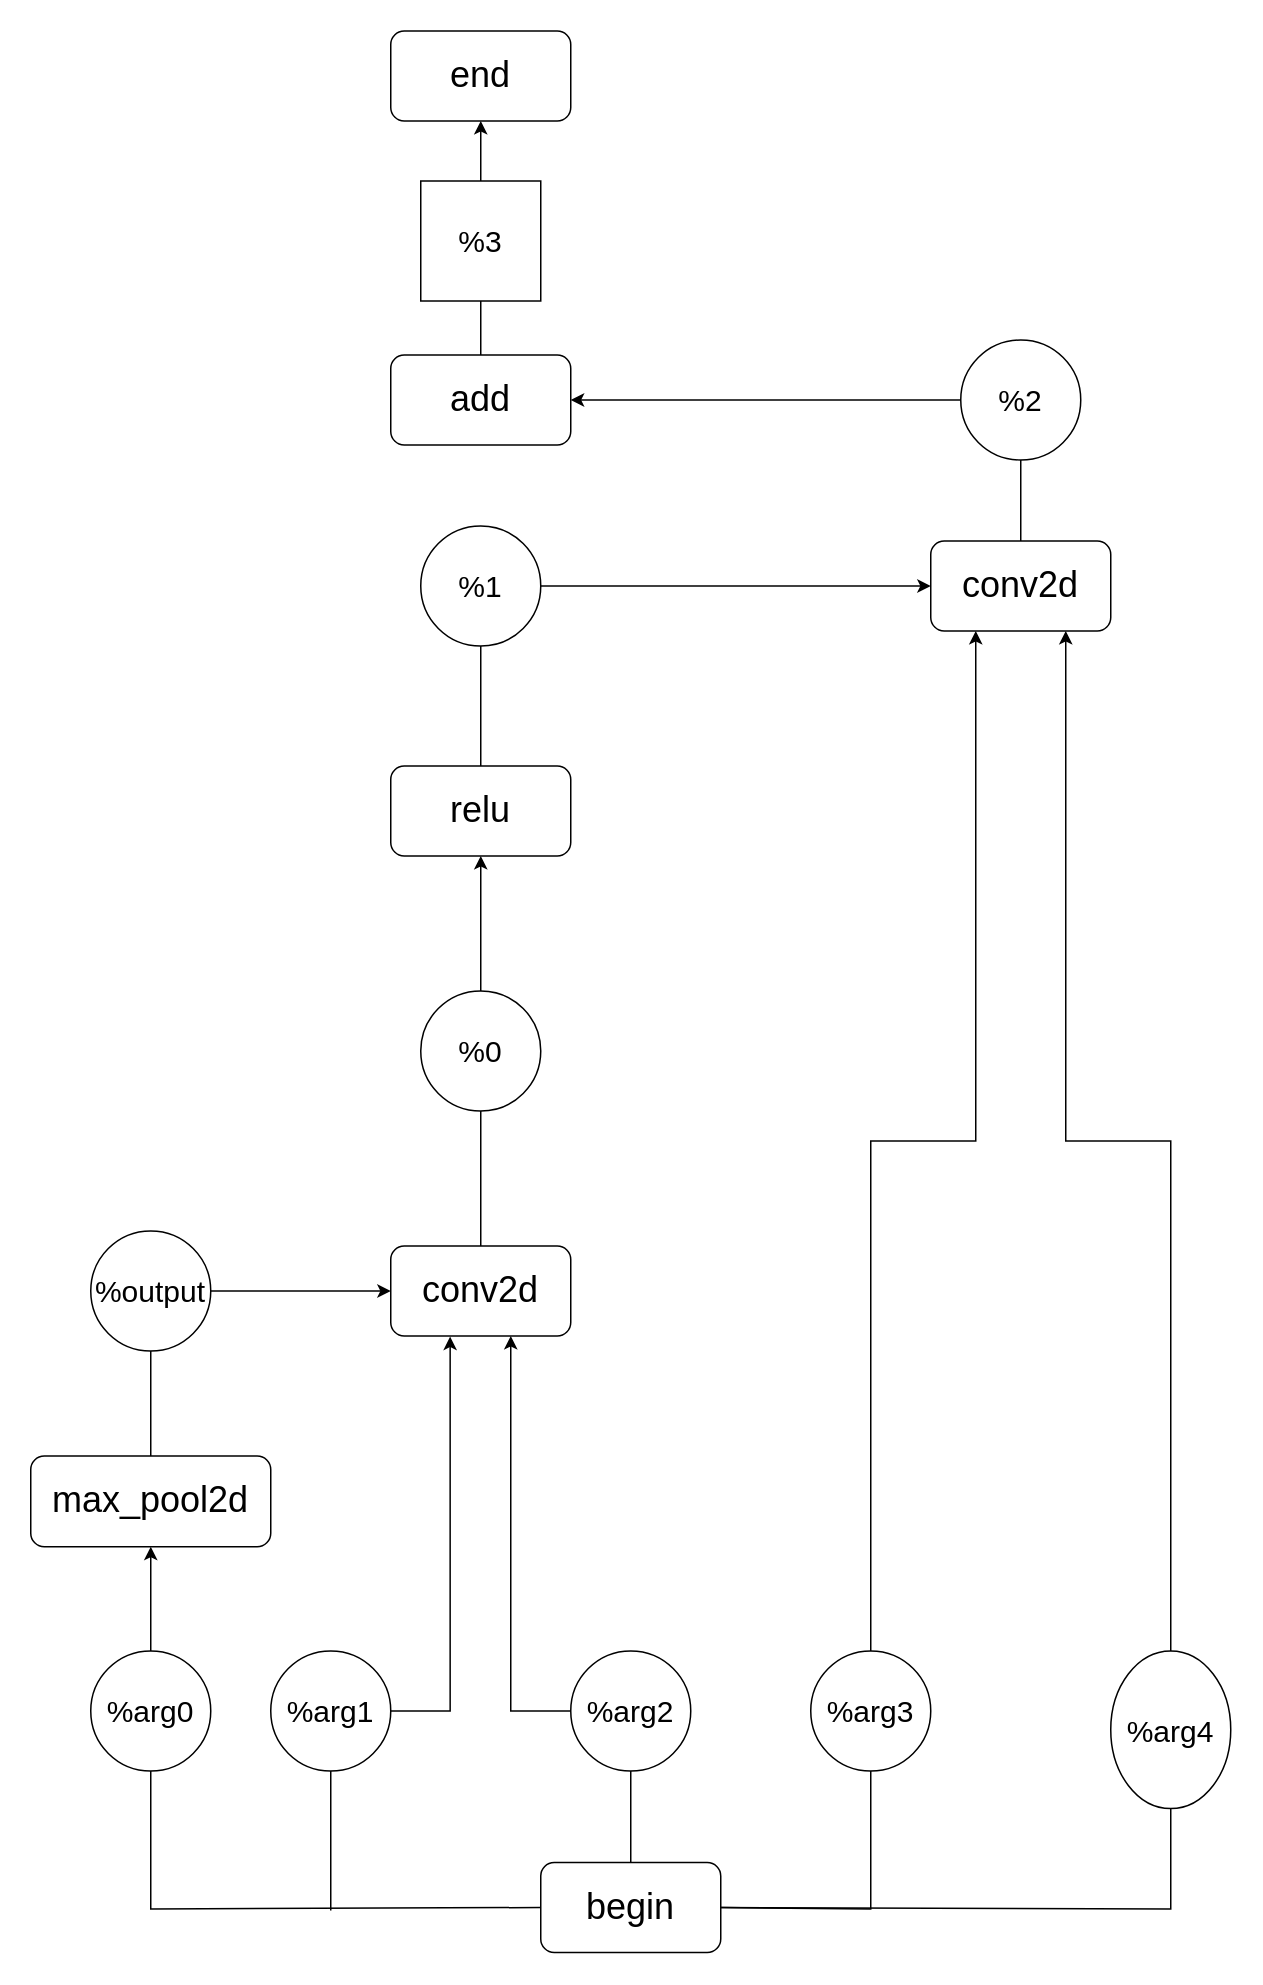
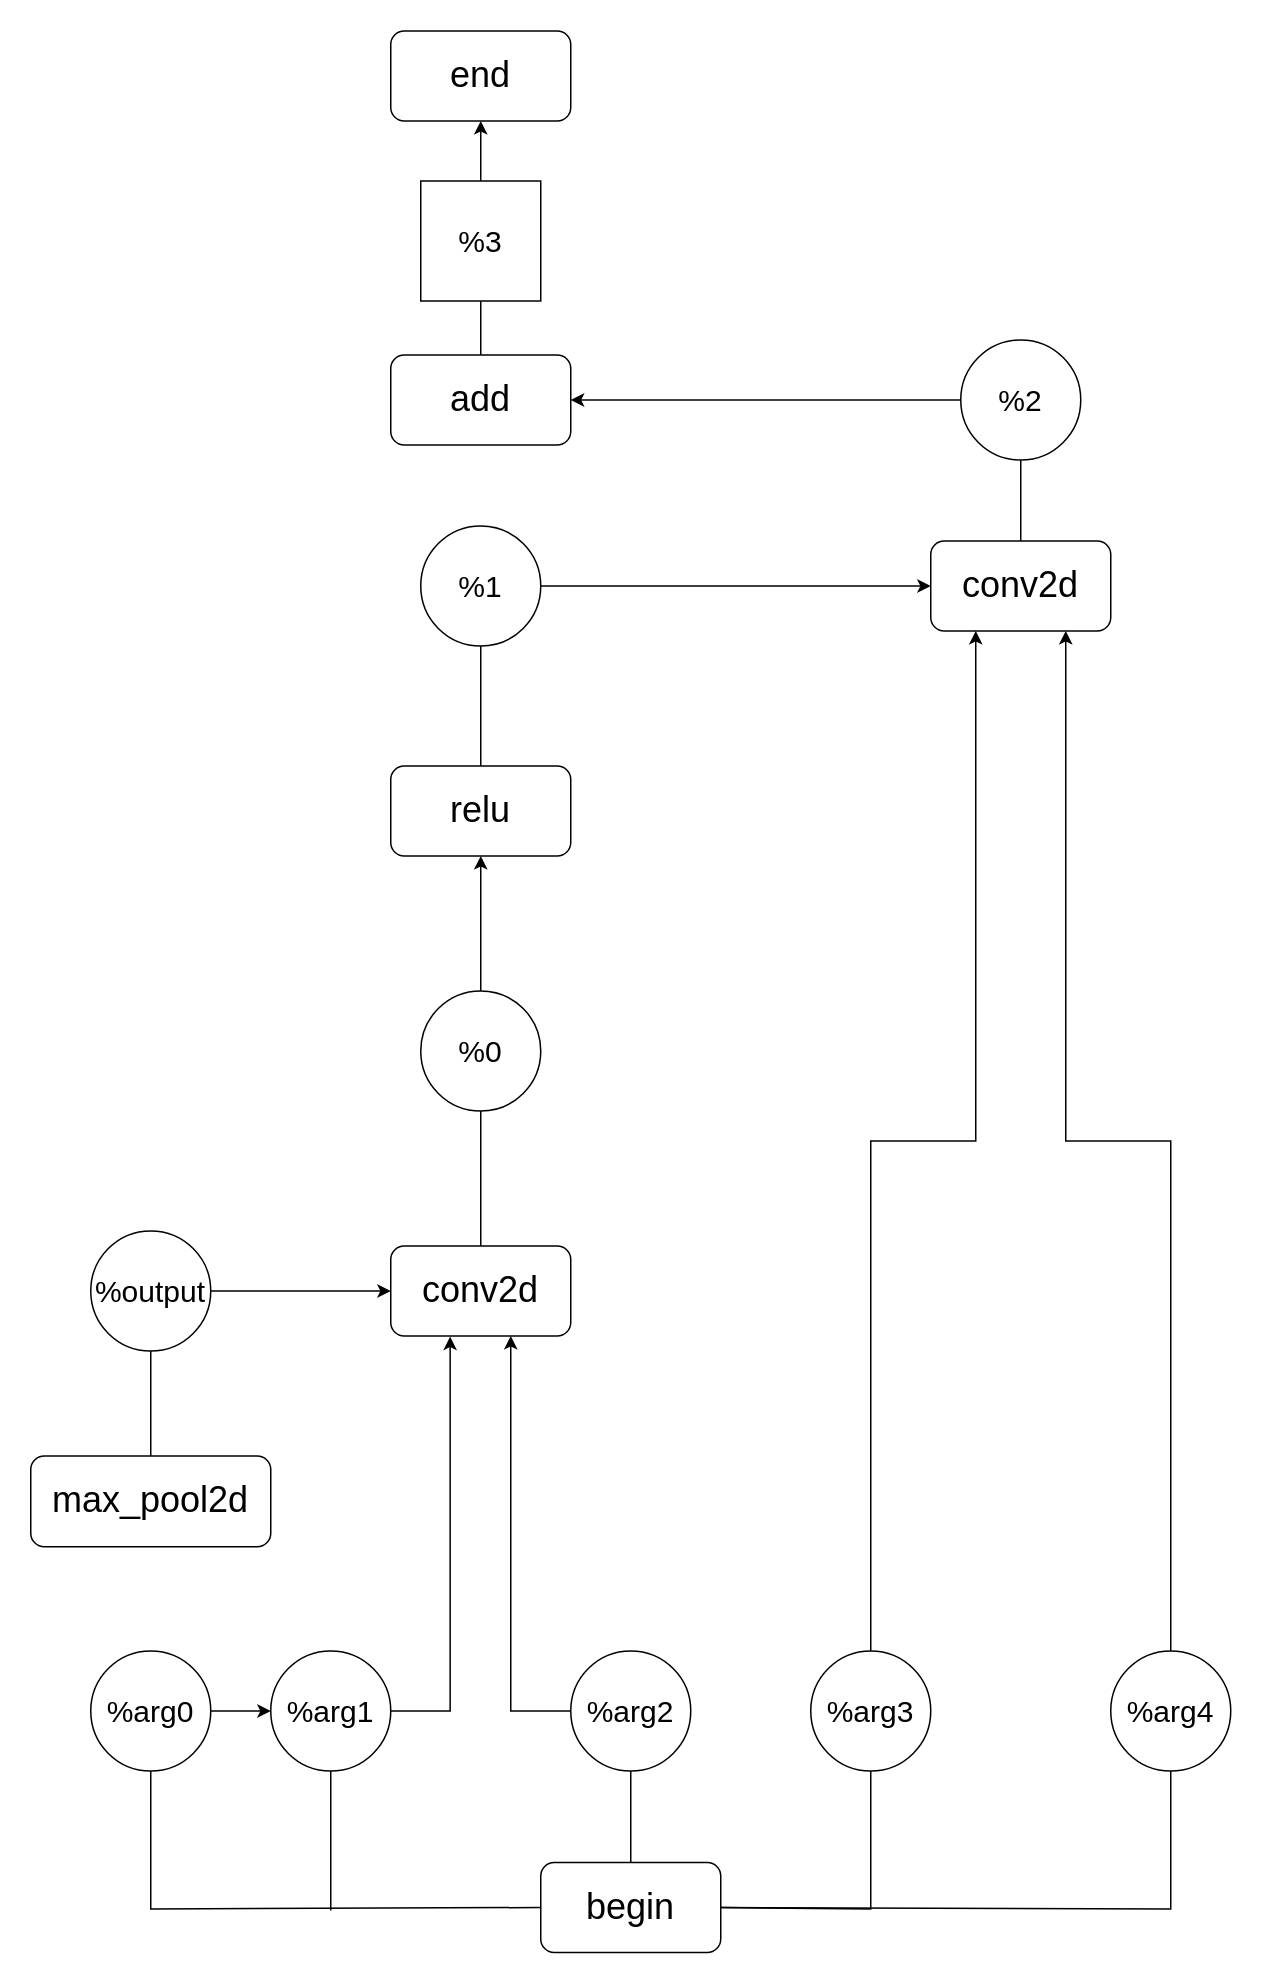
(151, 1603) -> (236, 1711)
(1171, 1730) -> (1171, 1711)
